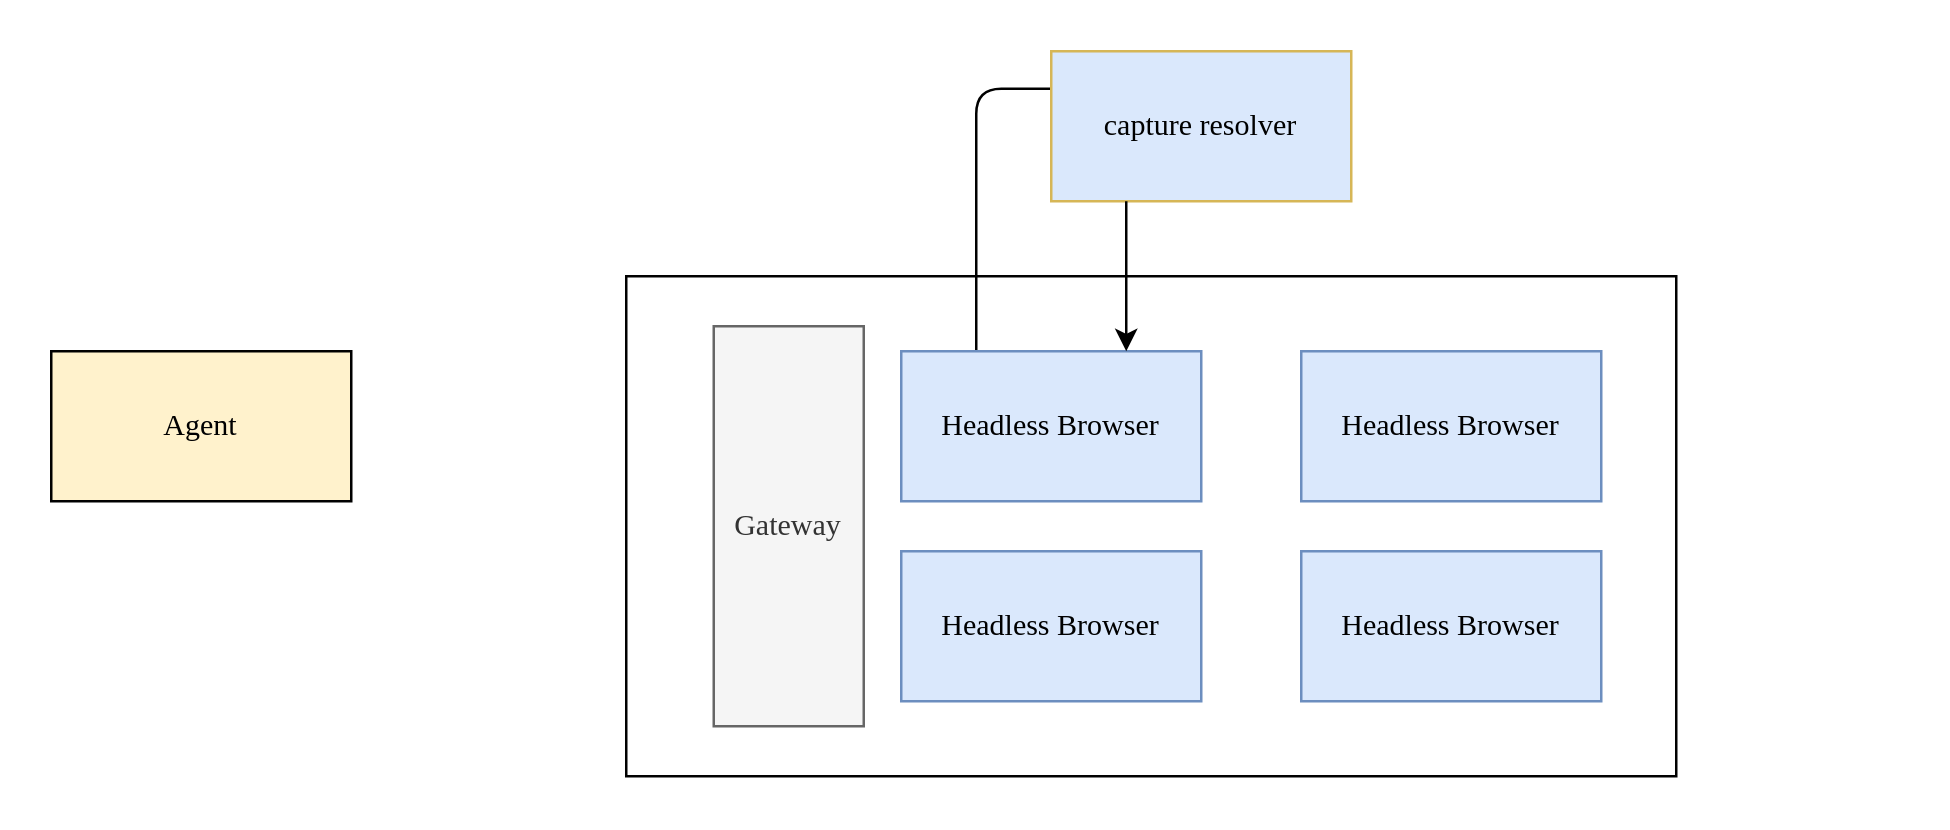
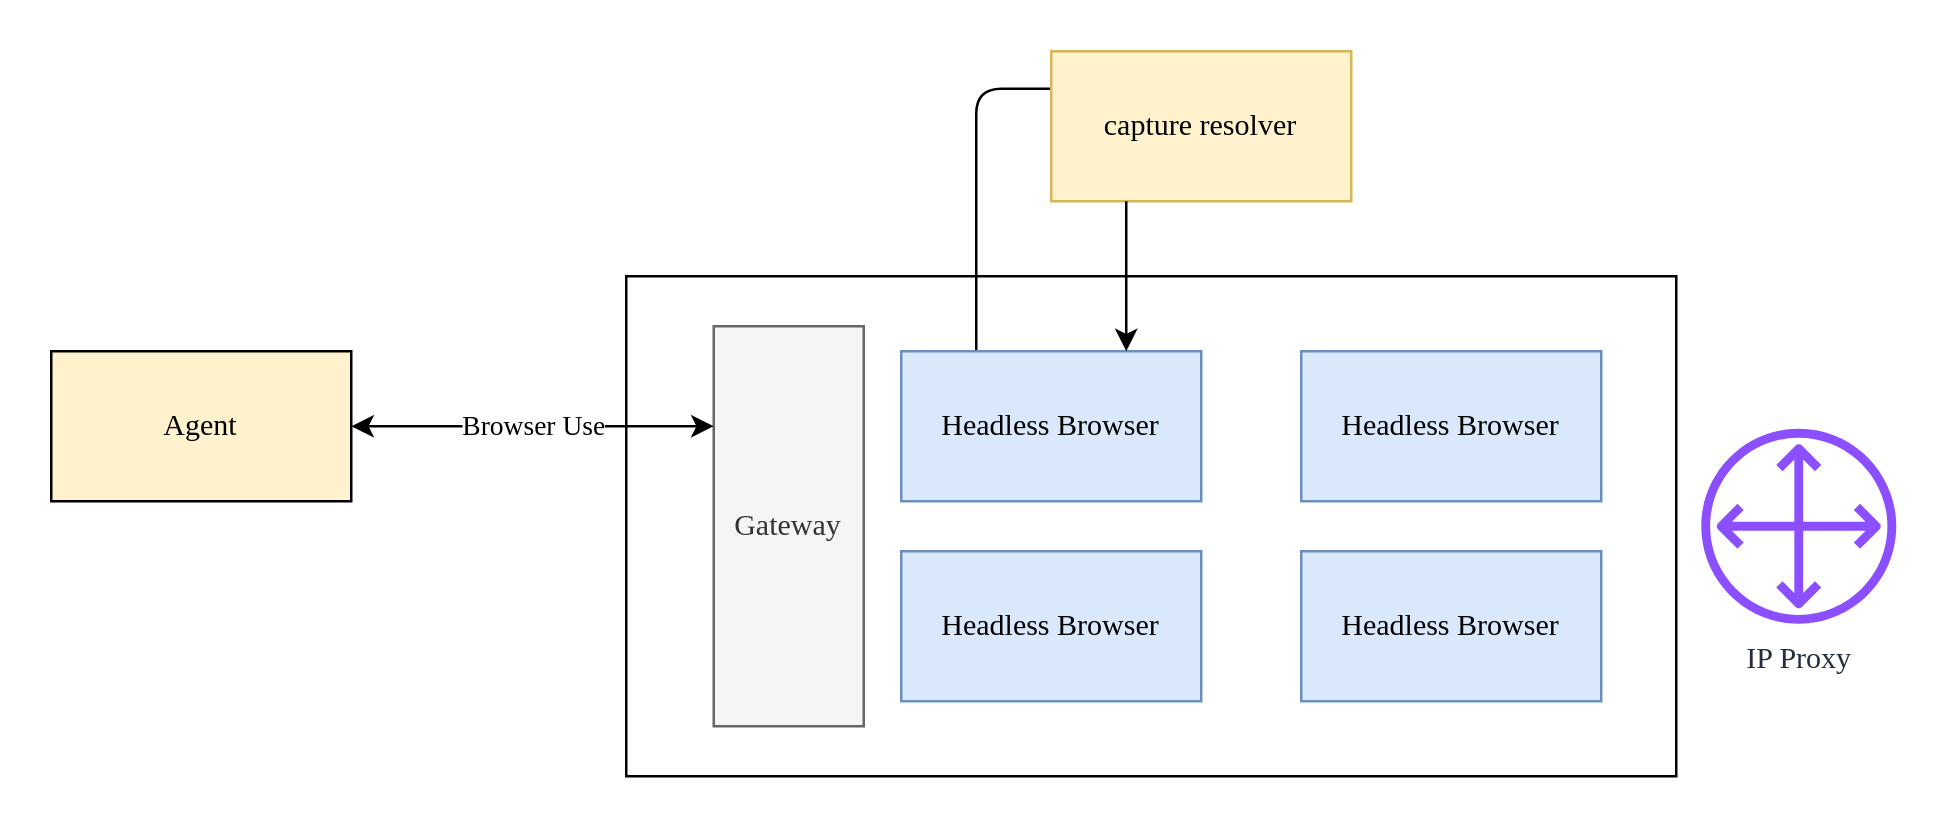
(1201, 126) -> (1201, 126)
none -> (533, 426)
none -> (1799, 526)
